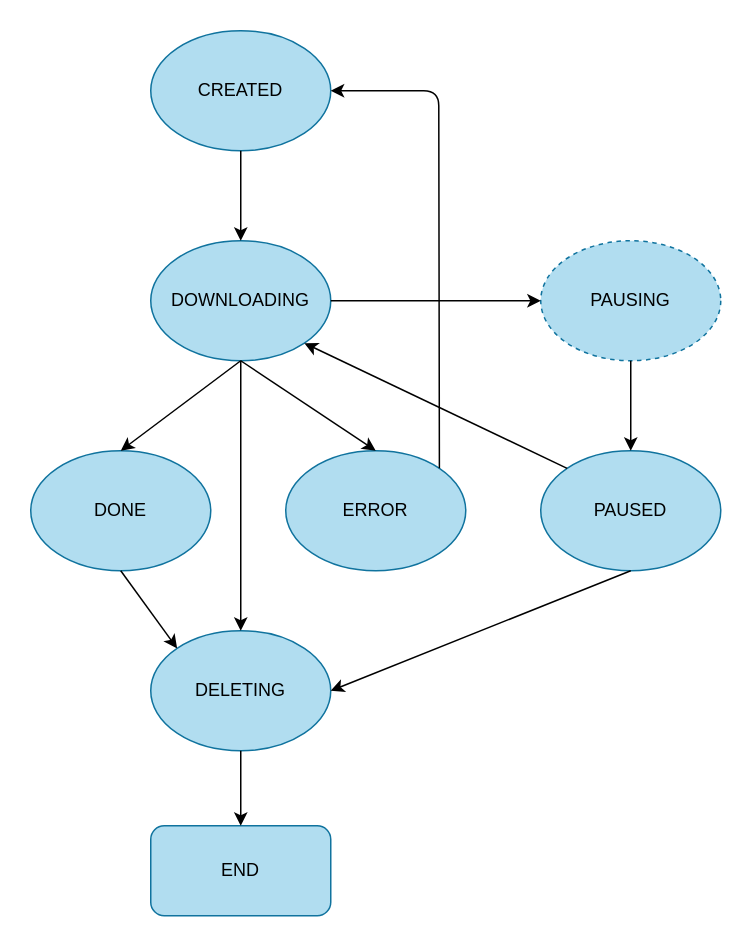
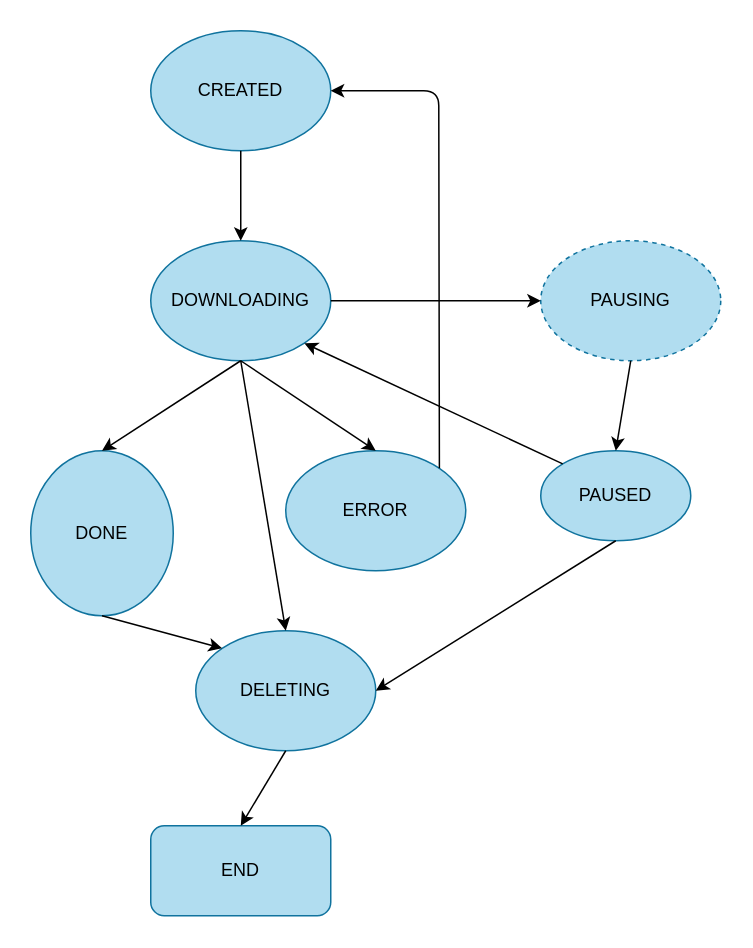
(121, 511) -> (102, 533)
(631, 511) -> (616, 496)
(241, 691) -> (286, 691)
